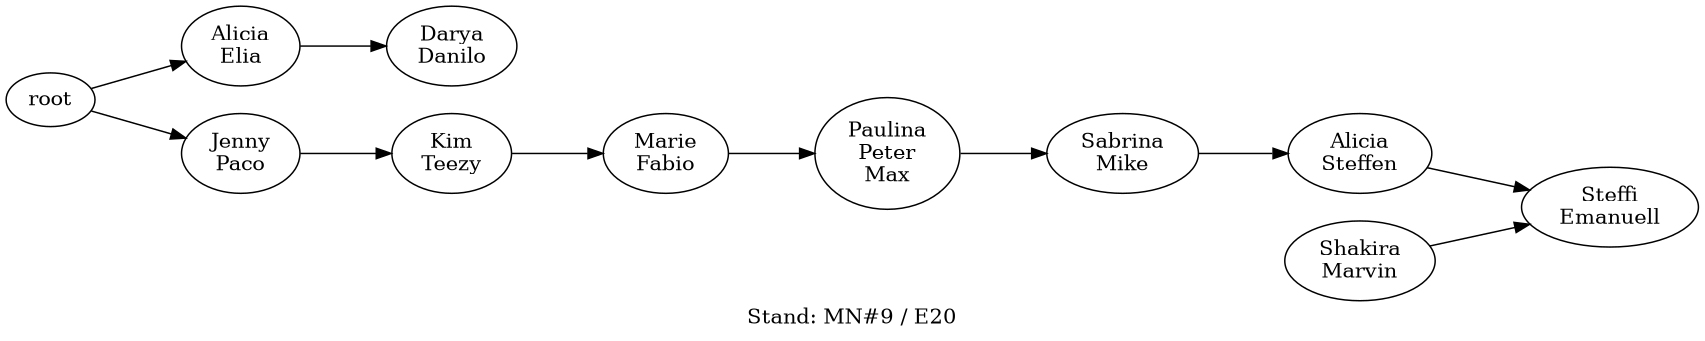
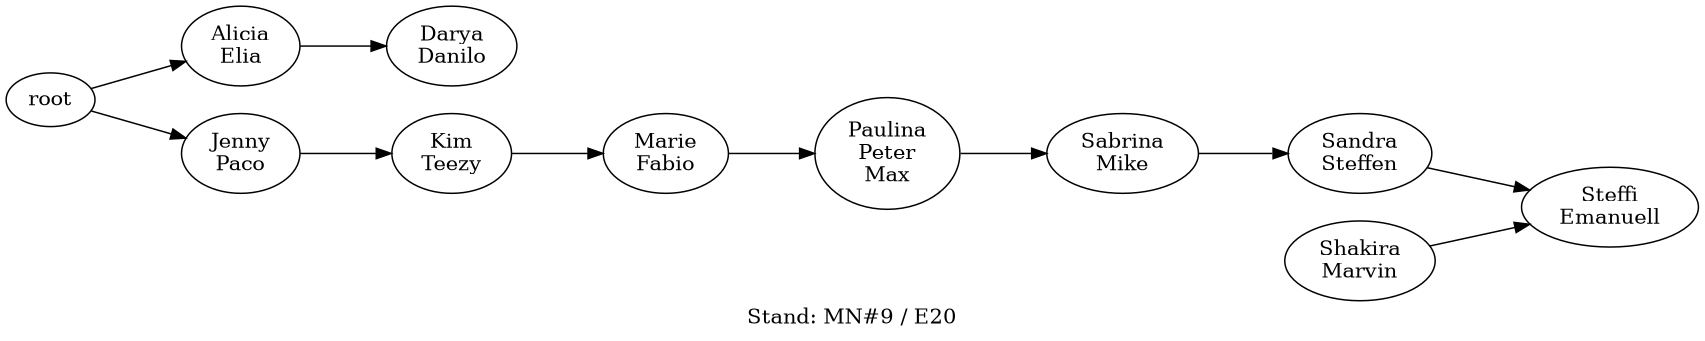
(1360, 153) -> (1360, 153)
